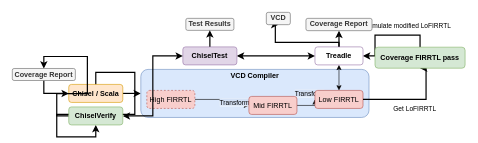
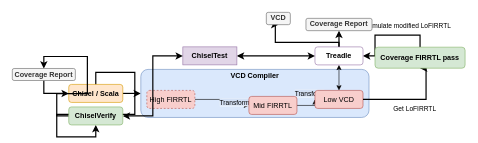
(210, 24) -> none
(210, 42) -> none
(210, 56) -> (210, 56)
(339, 99) -> (339, 99)
